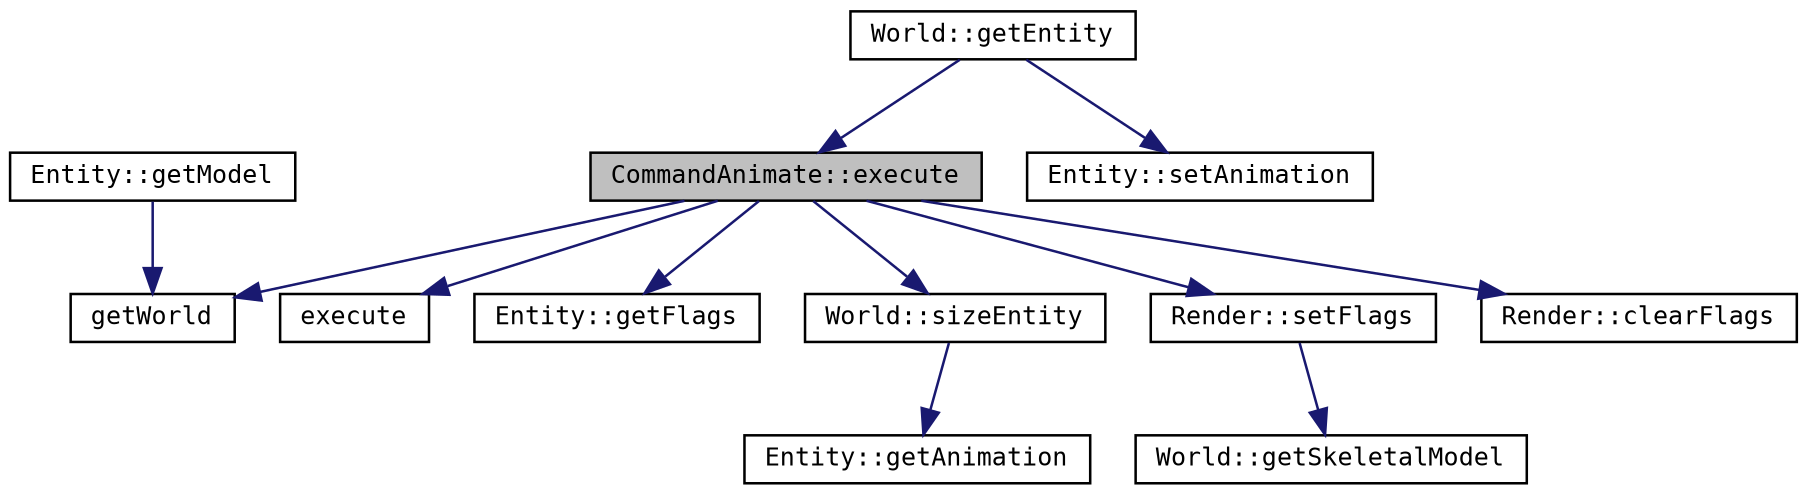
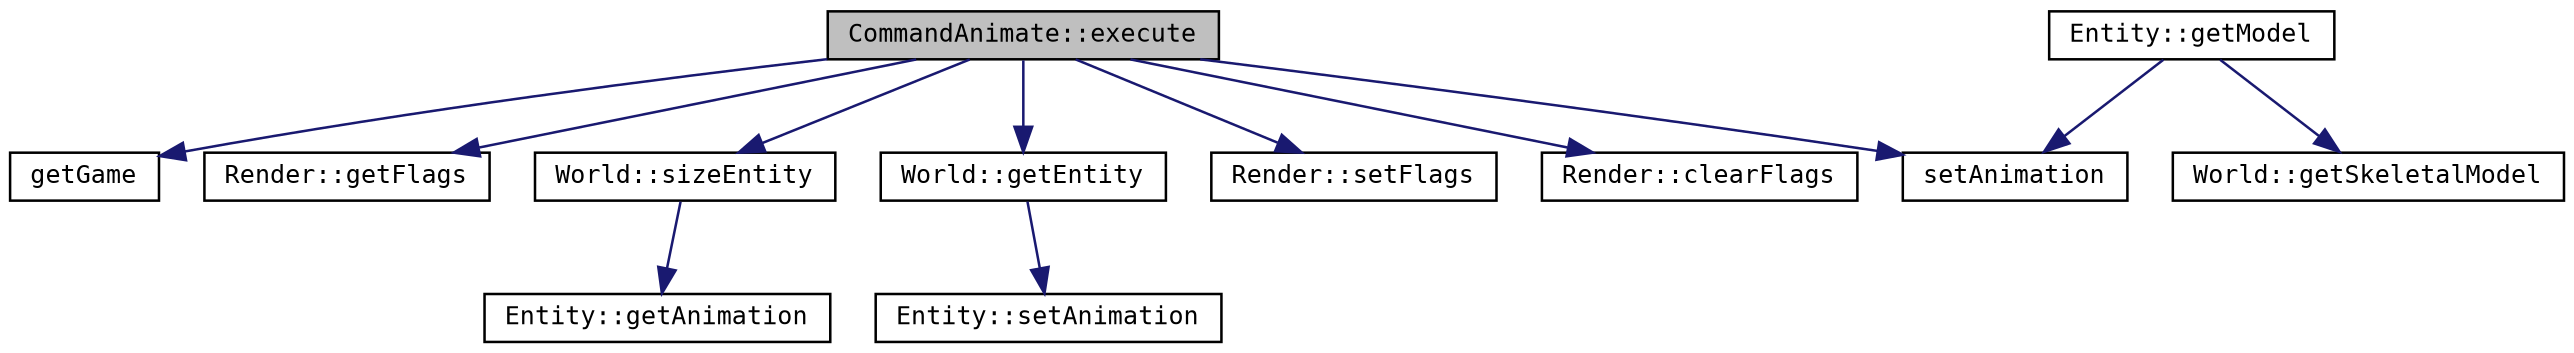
(900, 99) -> (1023, 93)
(153, 318) -> (2015, 177)
(355, 318) -> (85, 177)
(617, 318) -> (347, 177)
(1309, 377) -> (2270, 98)
